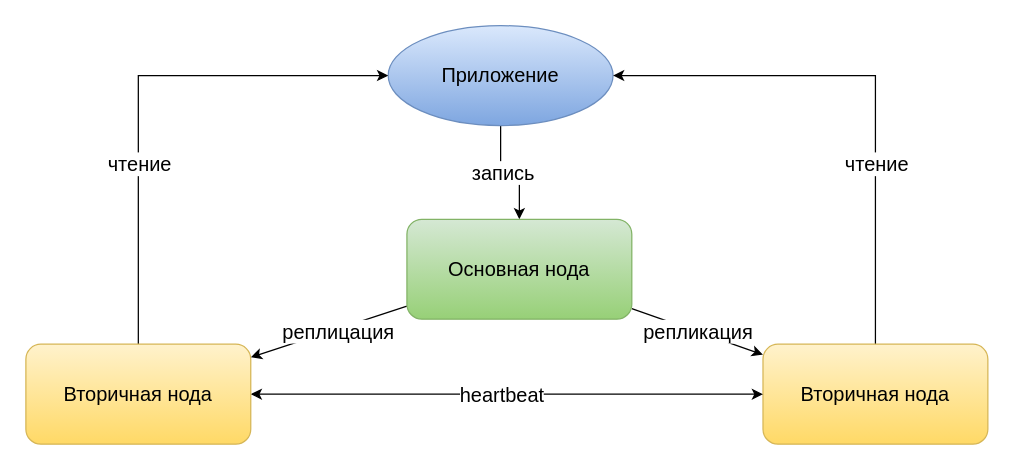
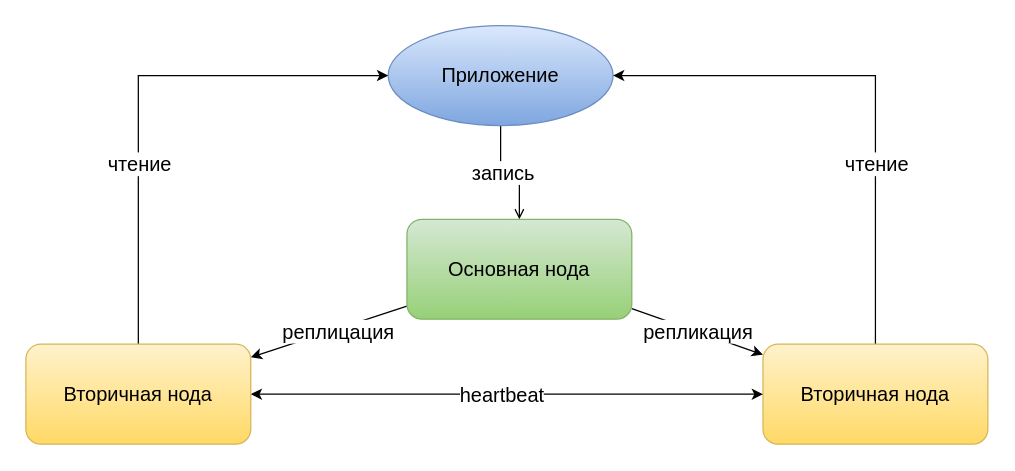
(519, 209) -> (519, 211)
